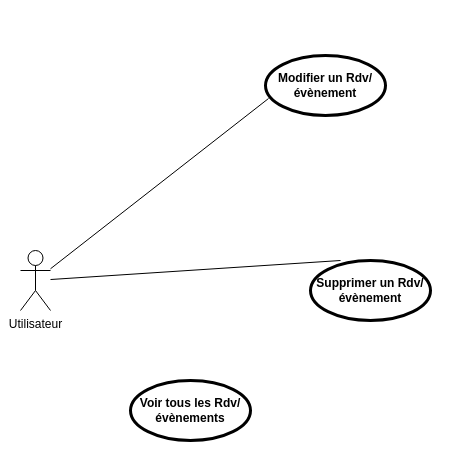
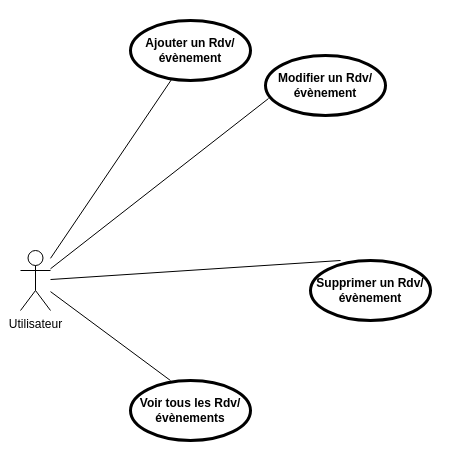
none -> (191, 51)
none -> (111, 169)
none -> (110, 336)
